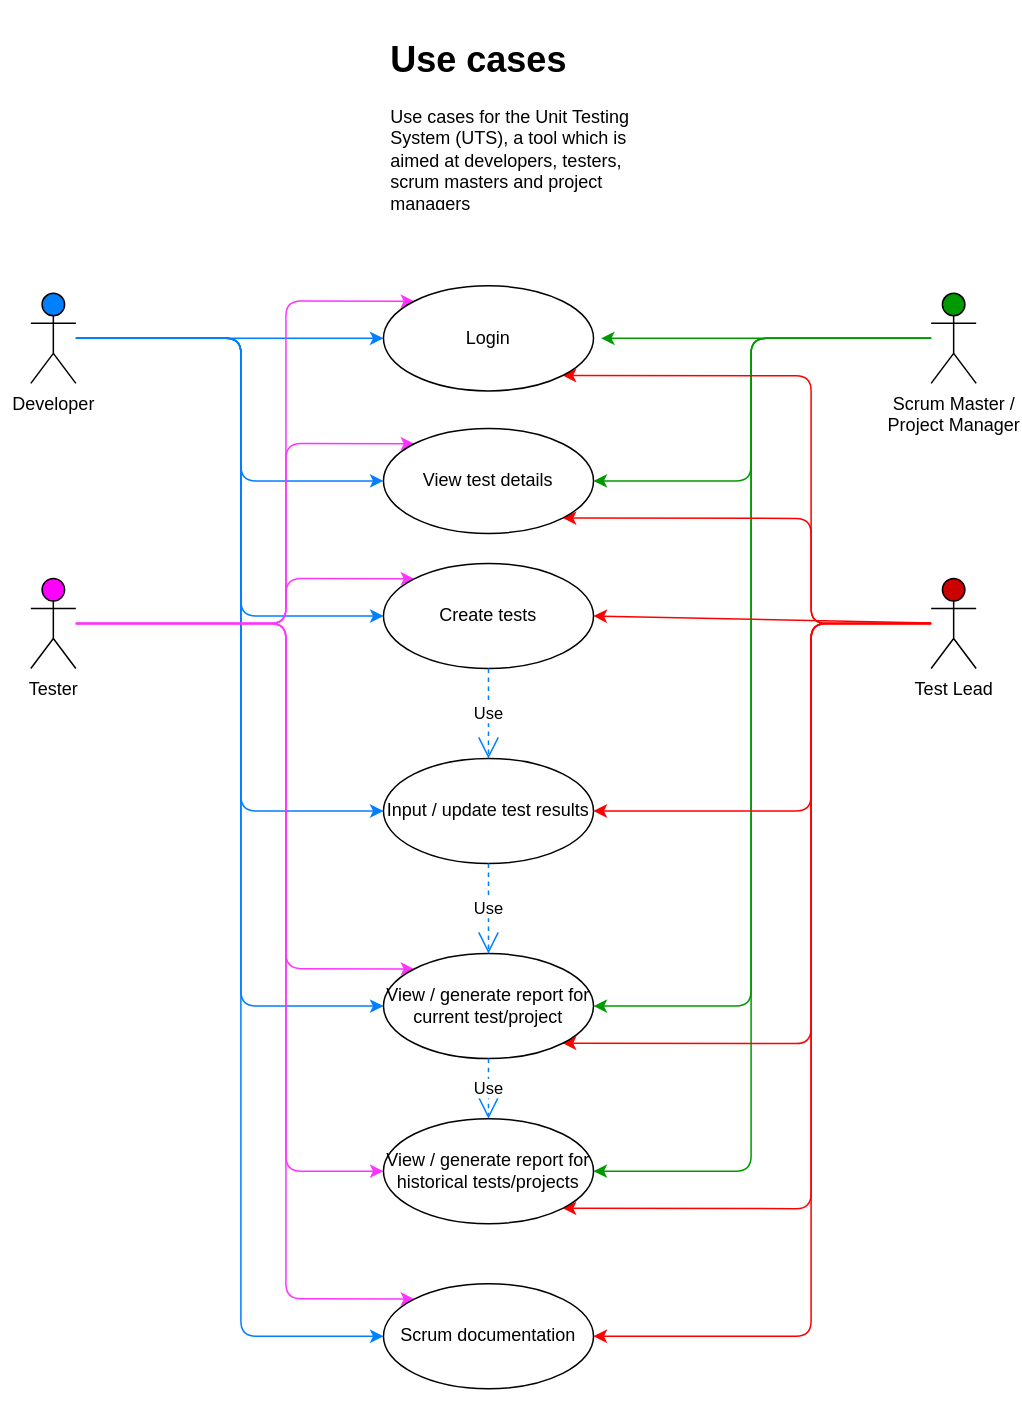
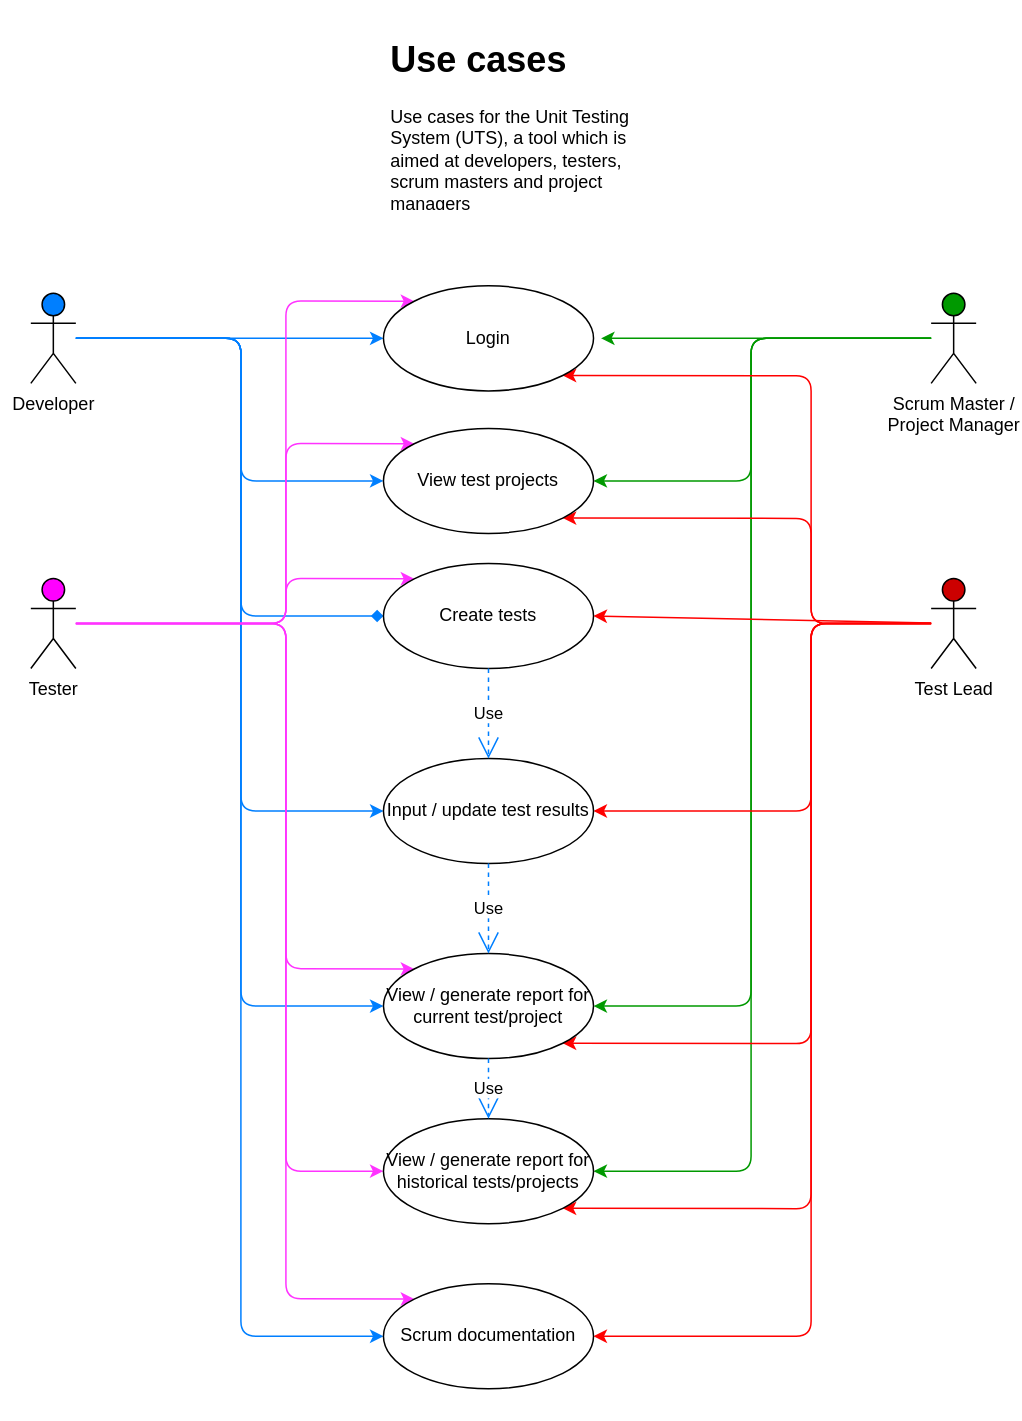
(488, 481) -> (488, 481)
(372, 616) -> (371, 616)
